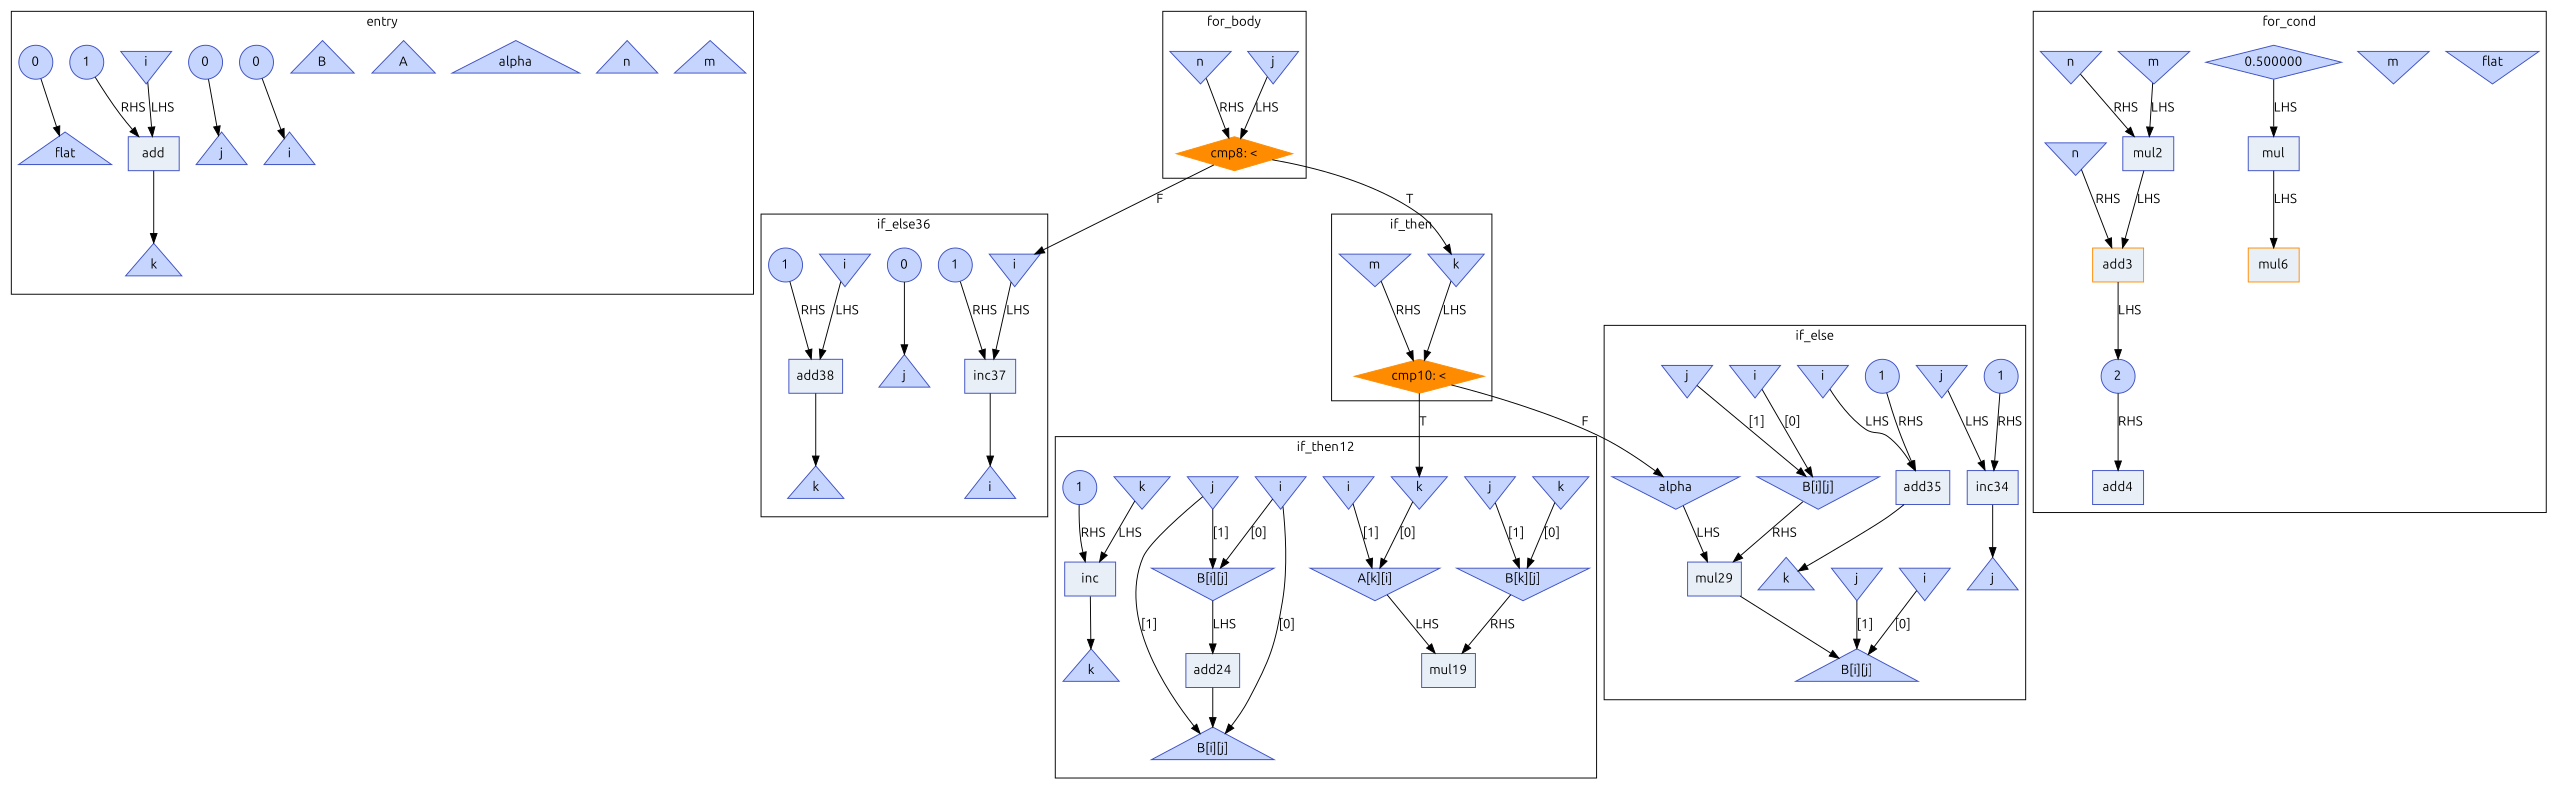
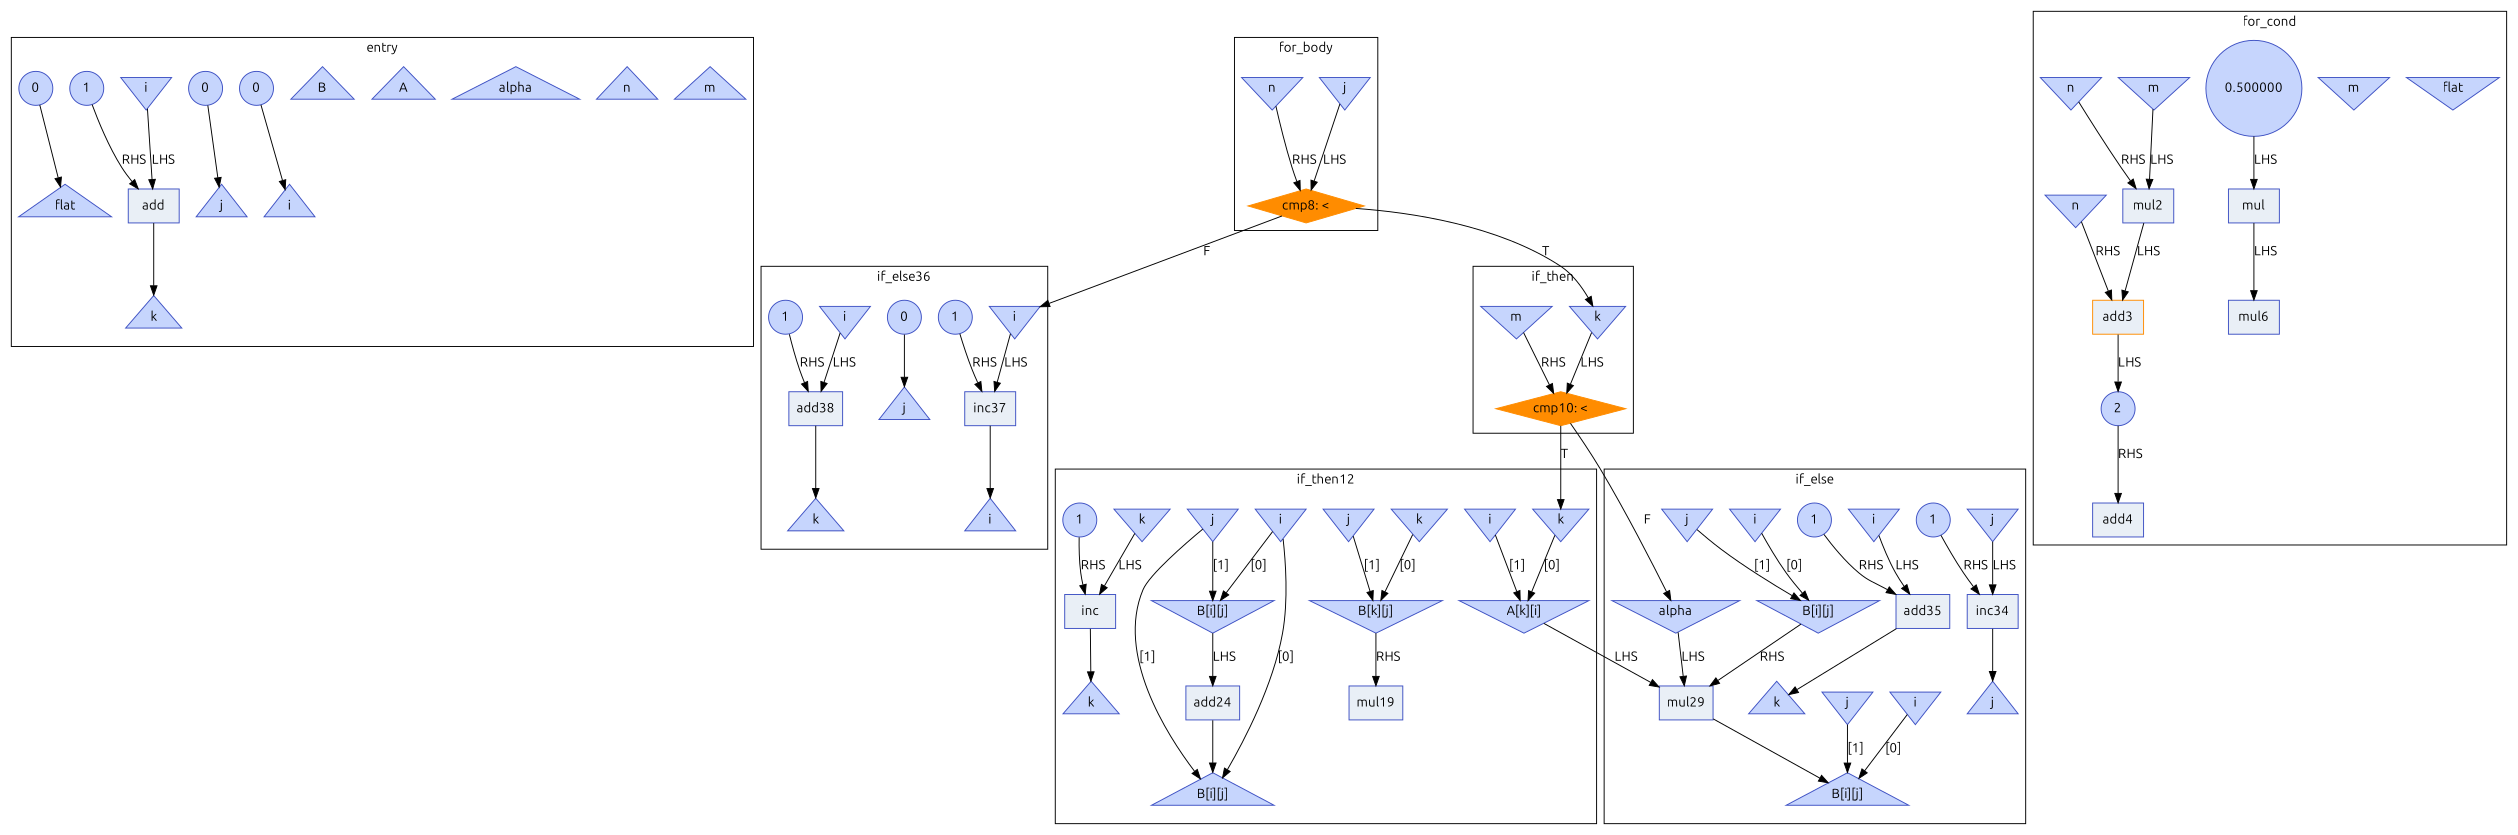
(2274, 62) -> (2254, 88)
(2274, 265) -> (2254, 317)
(1408, 620) -> (1589, 648)
